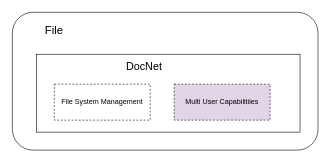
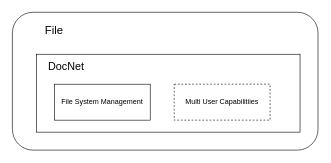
(144, 66) -> (66, 66)
(102, 102) -> (102, 102)
(222, 102) -> (222, 102)
